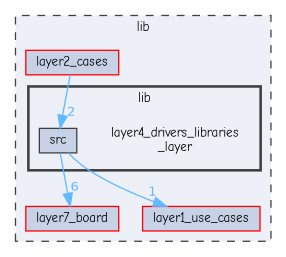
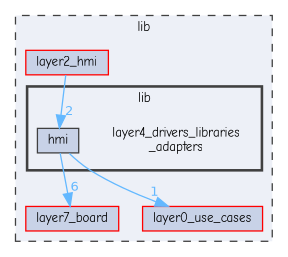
(72, 63) -> (67, 63)
(58, 141) -> (58, 141)
(175, 141) -> (177, 141)
(201, 219) -> (203, 219)
